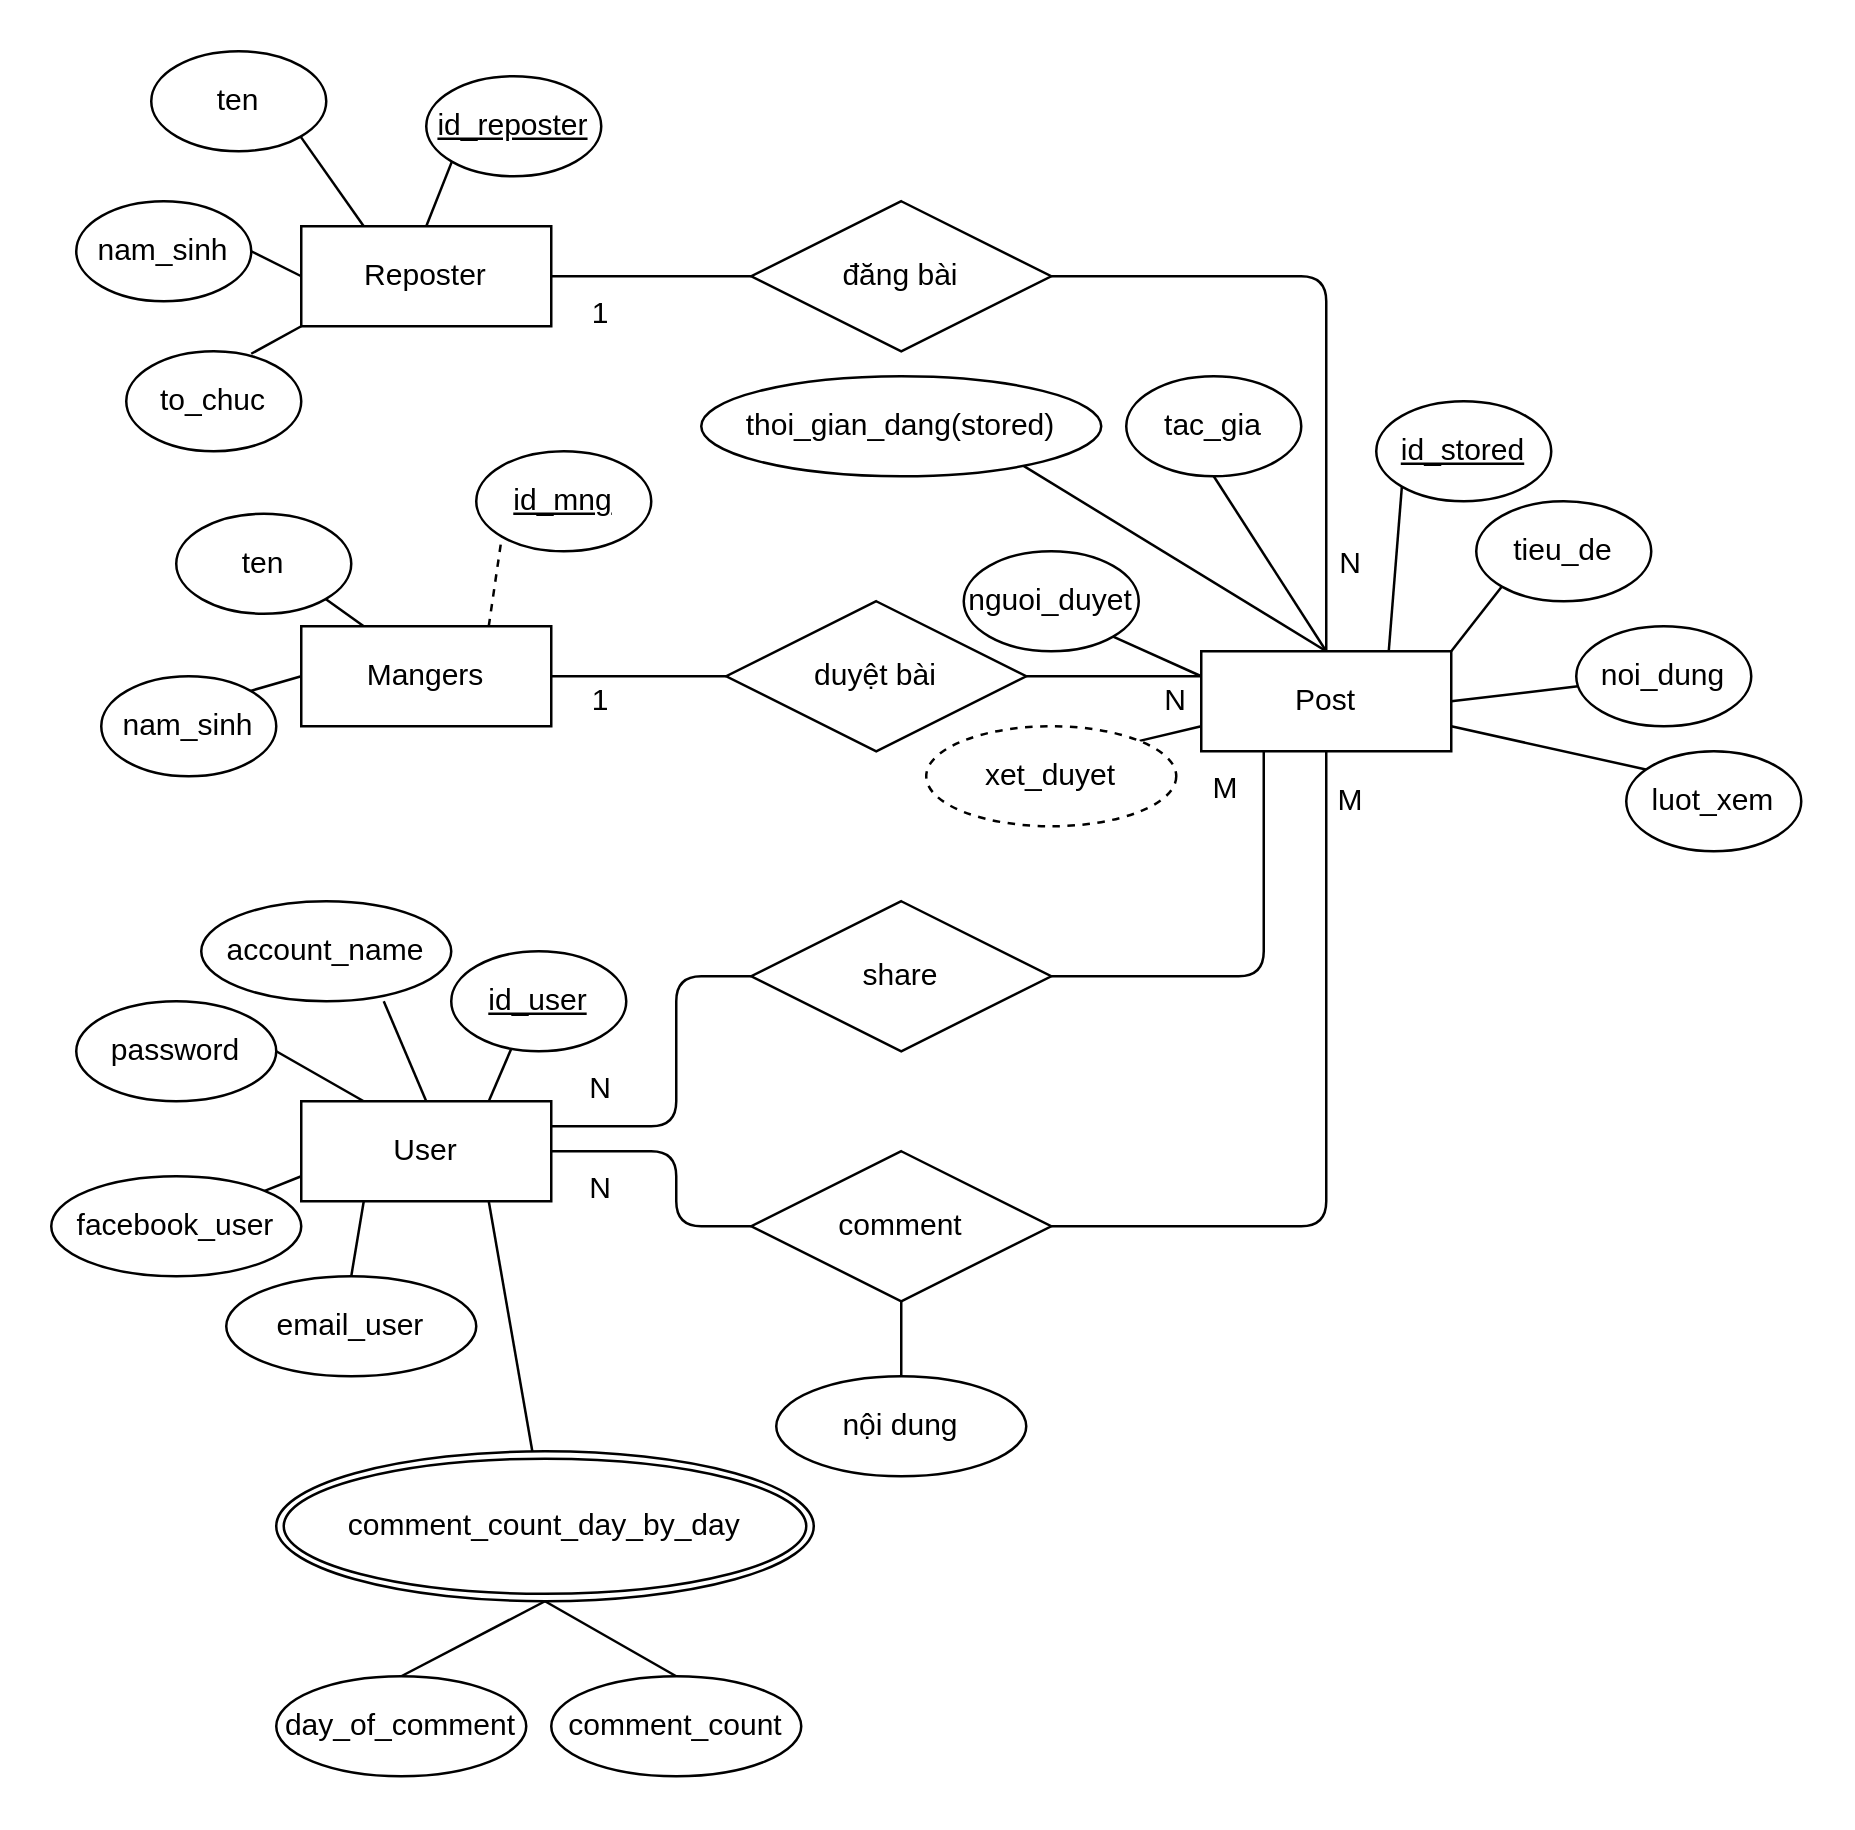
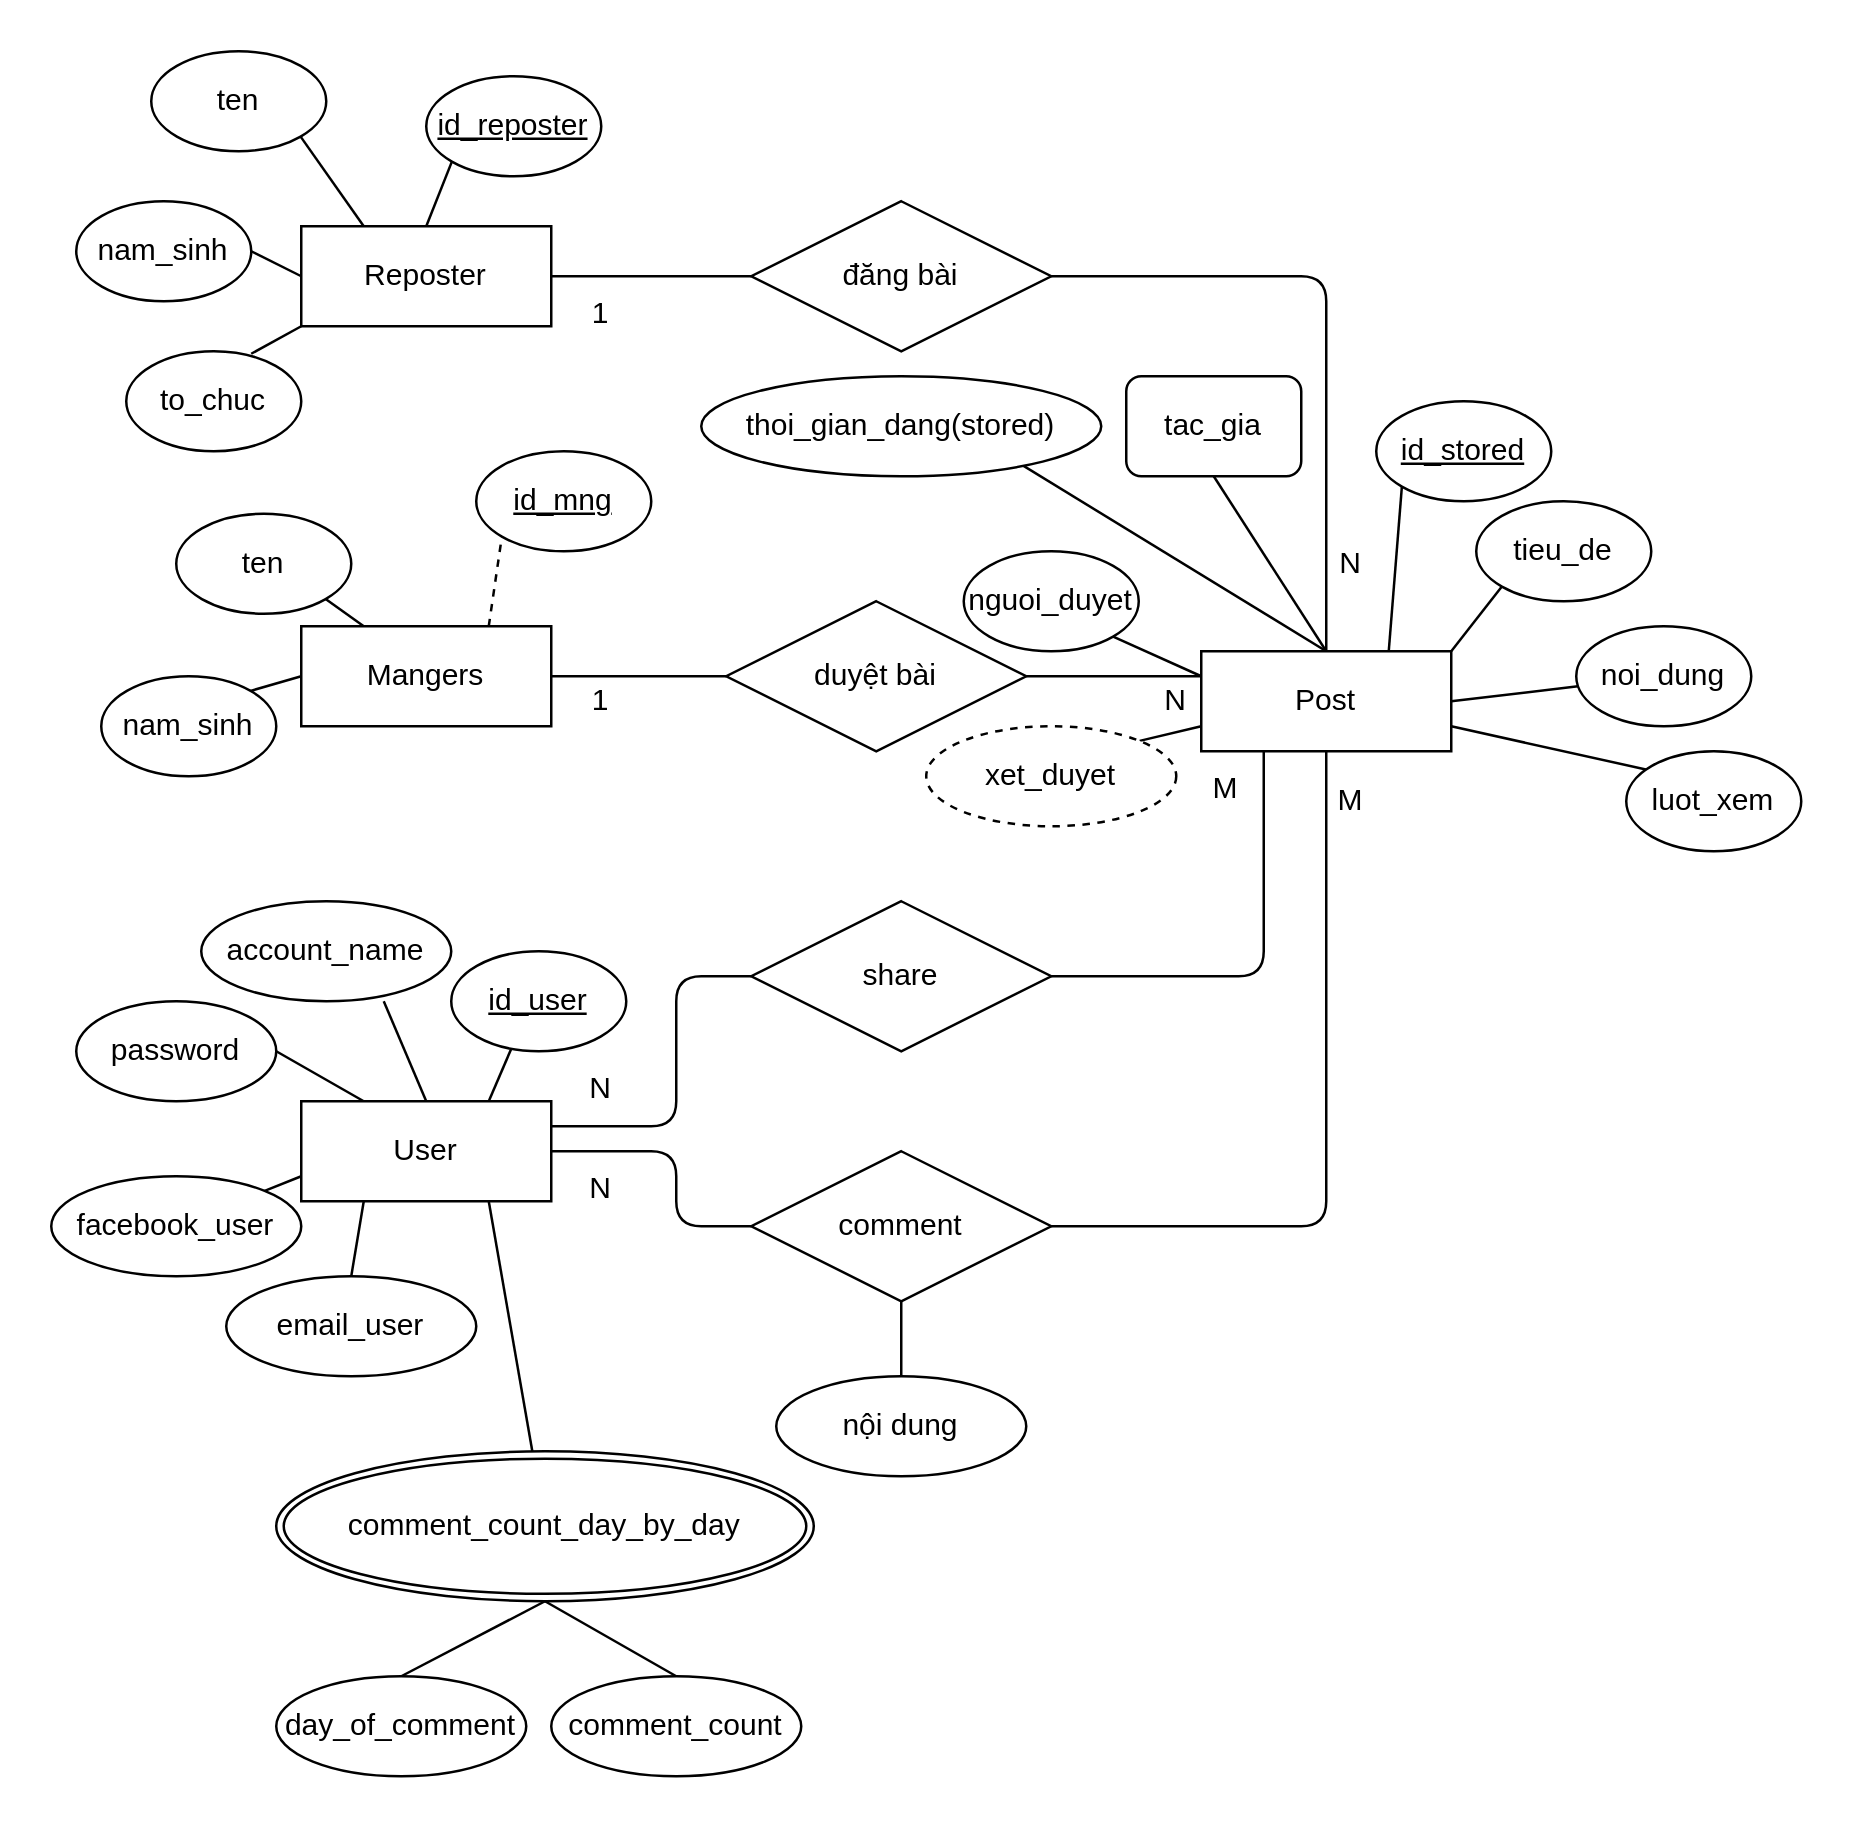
(1214, 426) -> (1214, 426)
